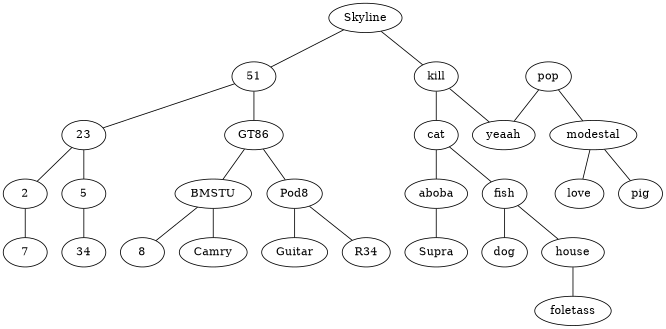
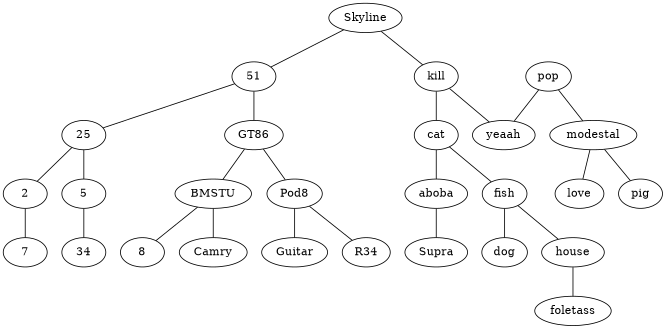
(84, 135) -> (84, 135)
